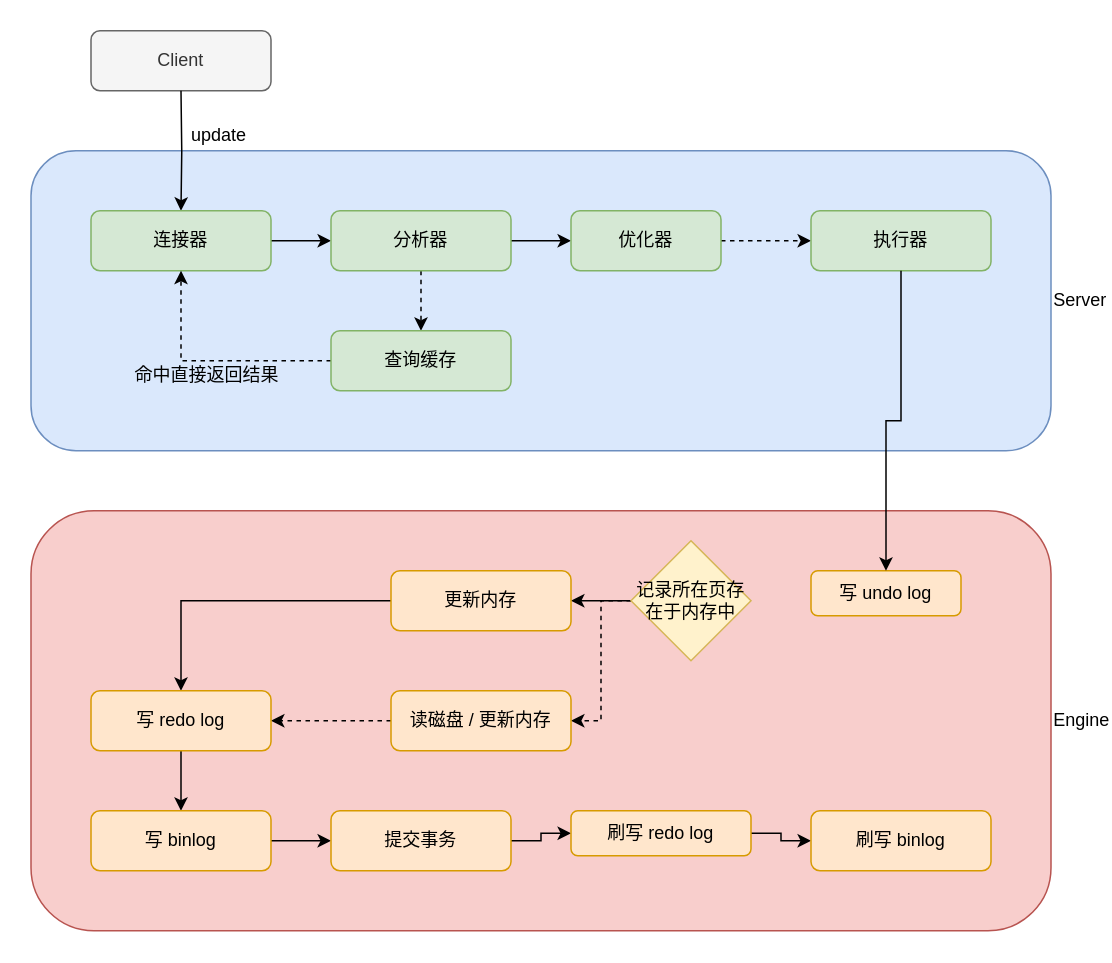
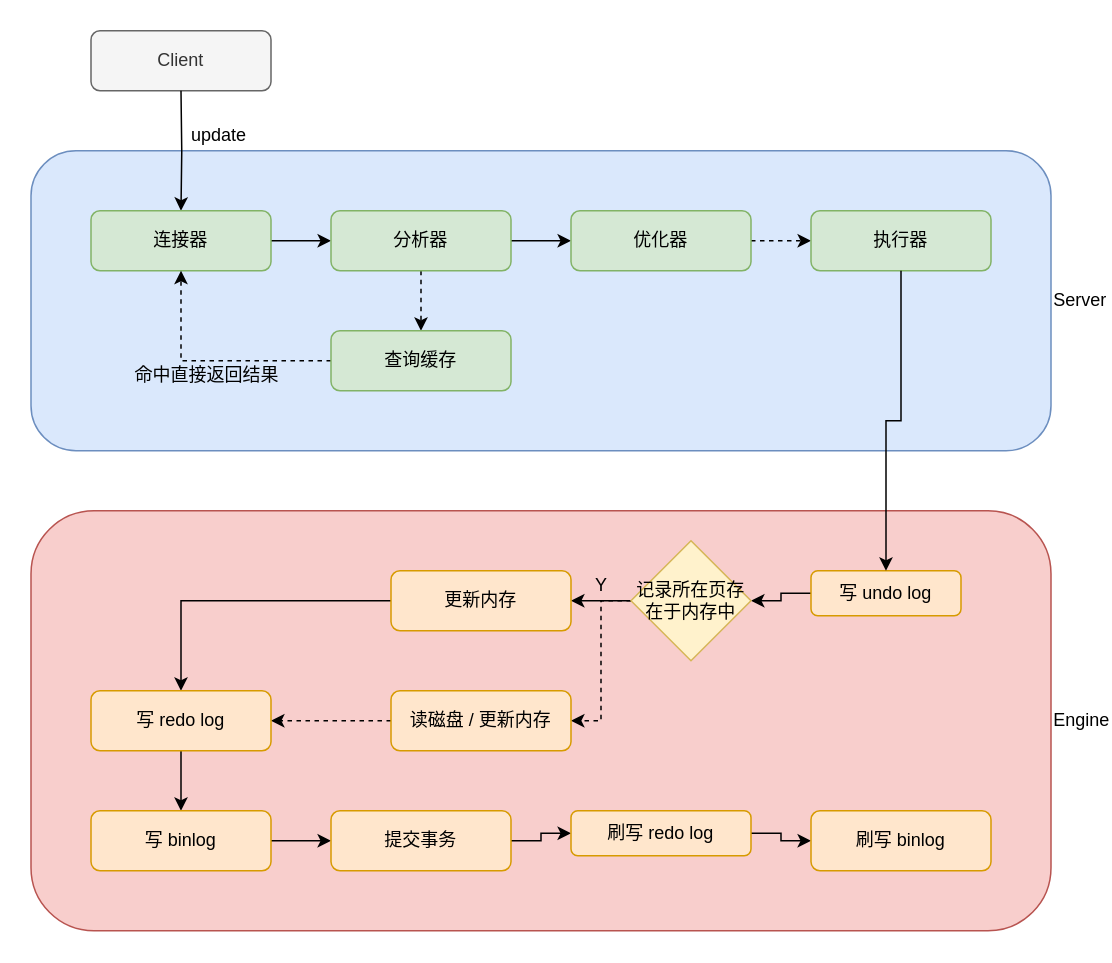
(646, 241) -> (661, 241)
none -> (601, 586)
none -> (783, 593)
